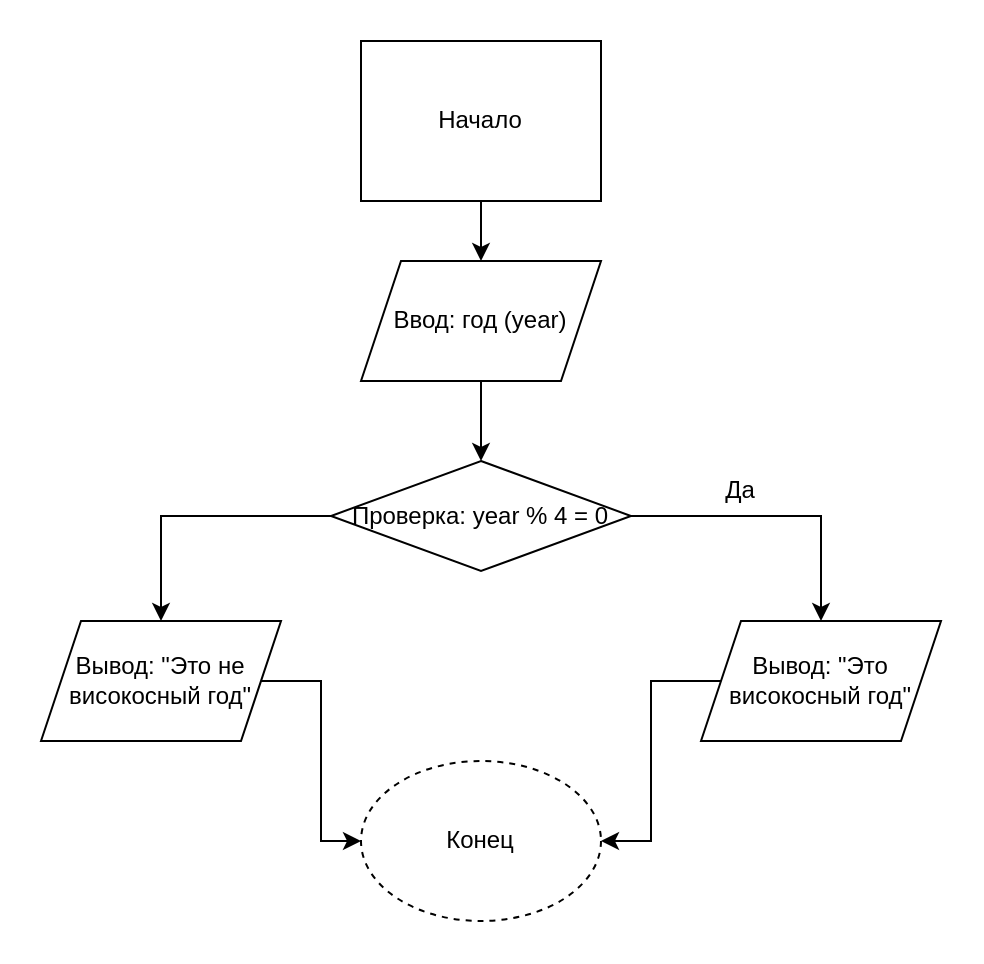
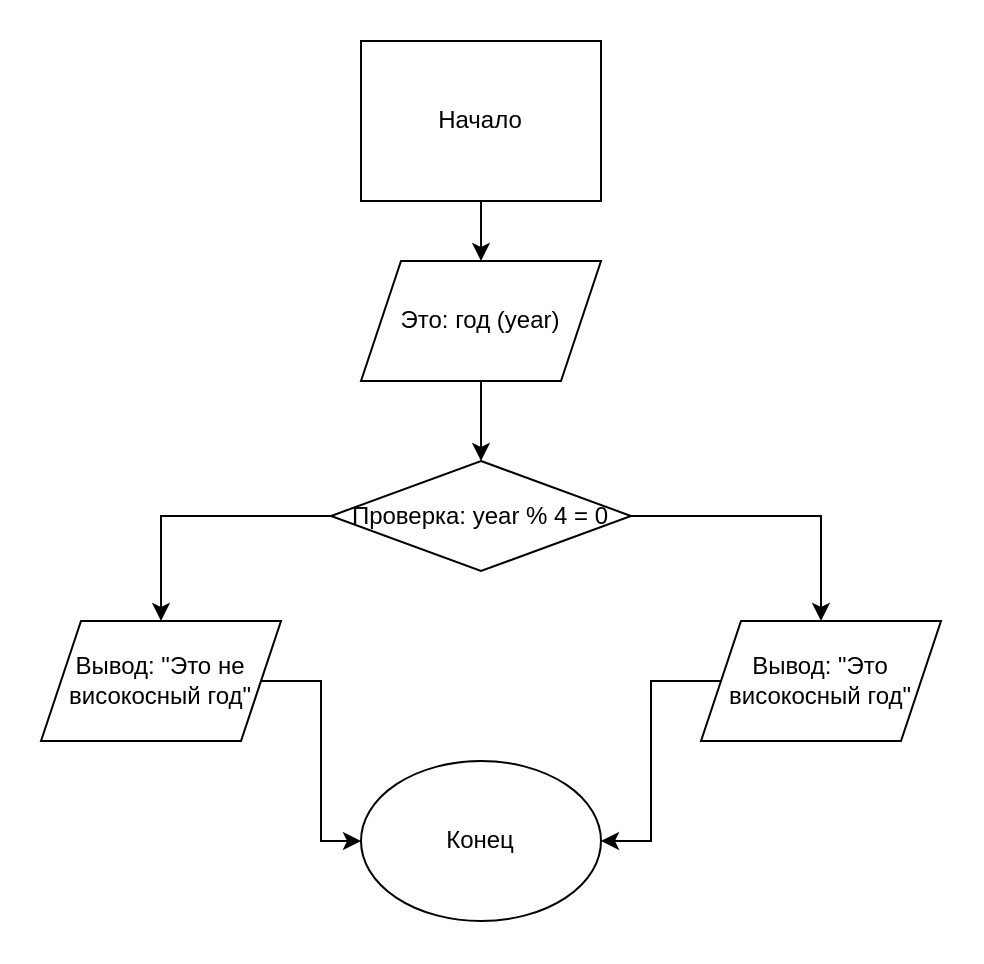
(481, 321) -> (481, 321)
(741, 491) -> none
(481, 841) -> (481, 841)
